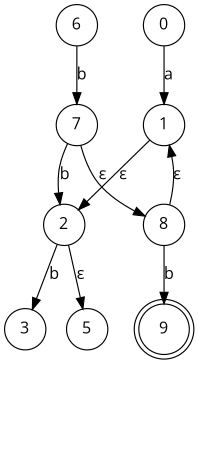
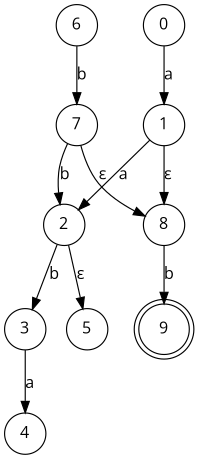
(123, 175) -> (123, 175)
(173, 181) -> (164, 169)
none -> (25, 434)
